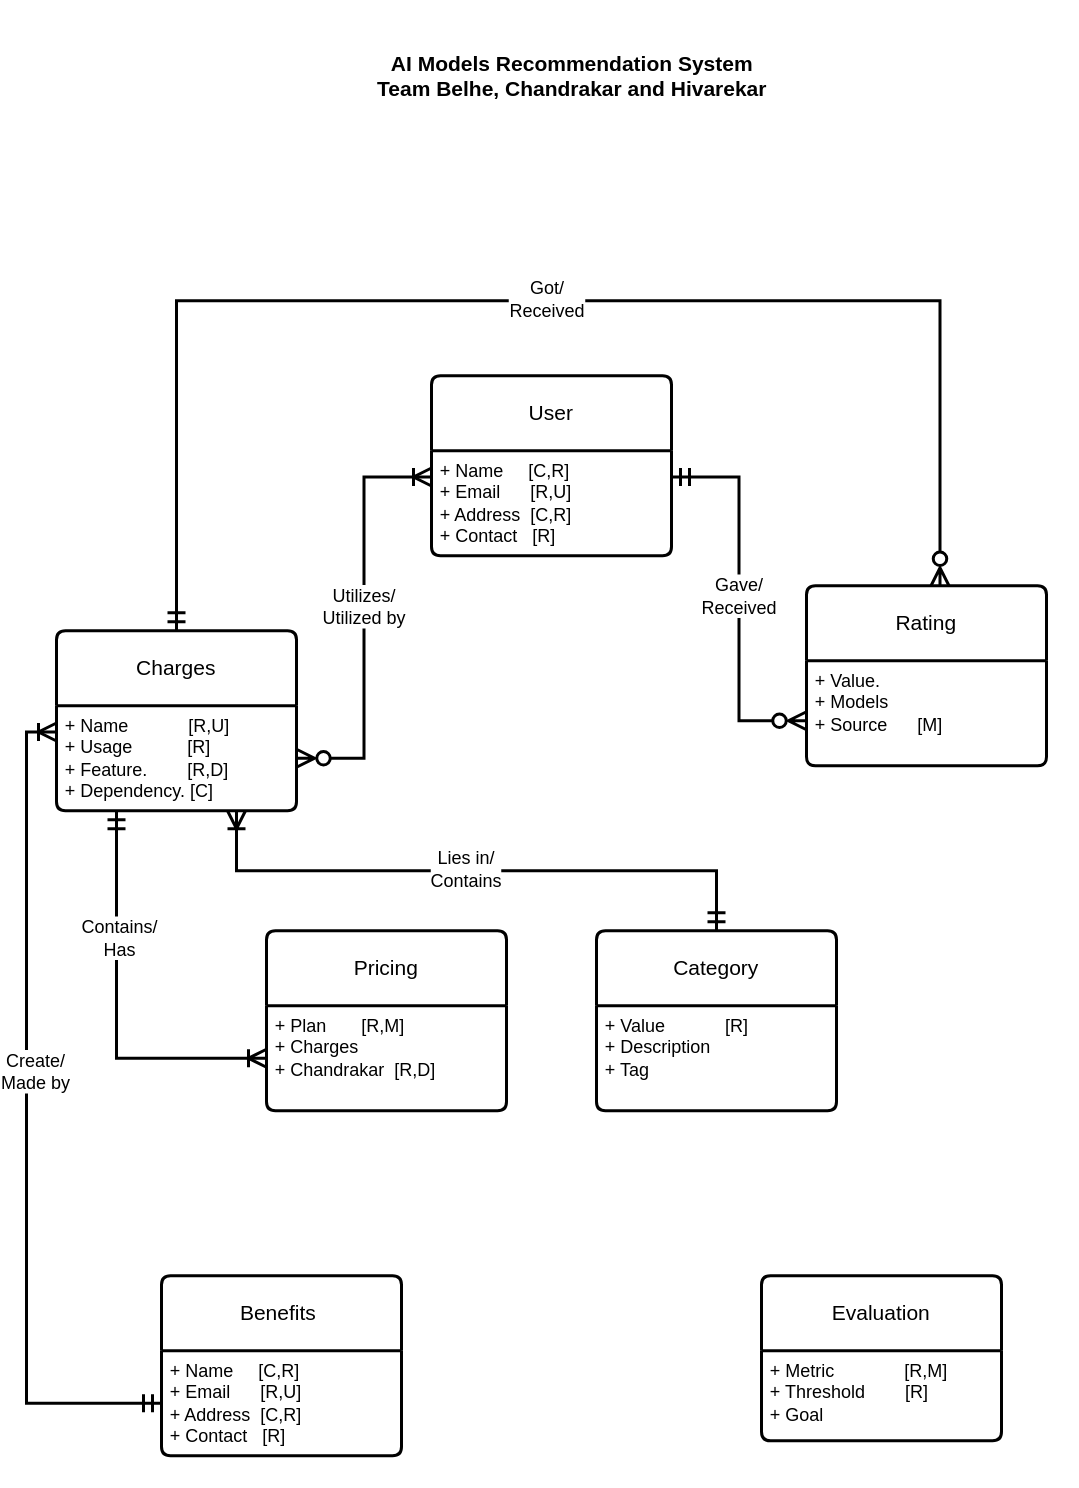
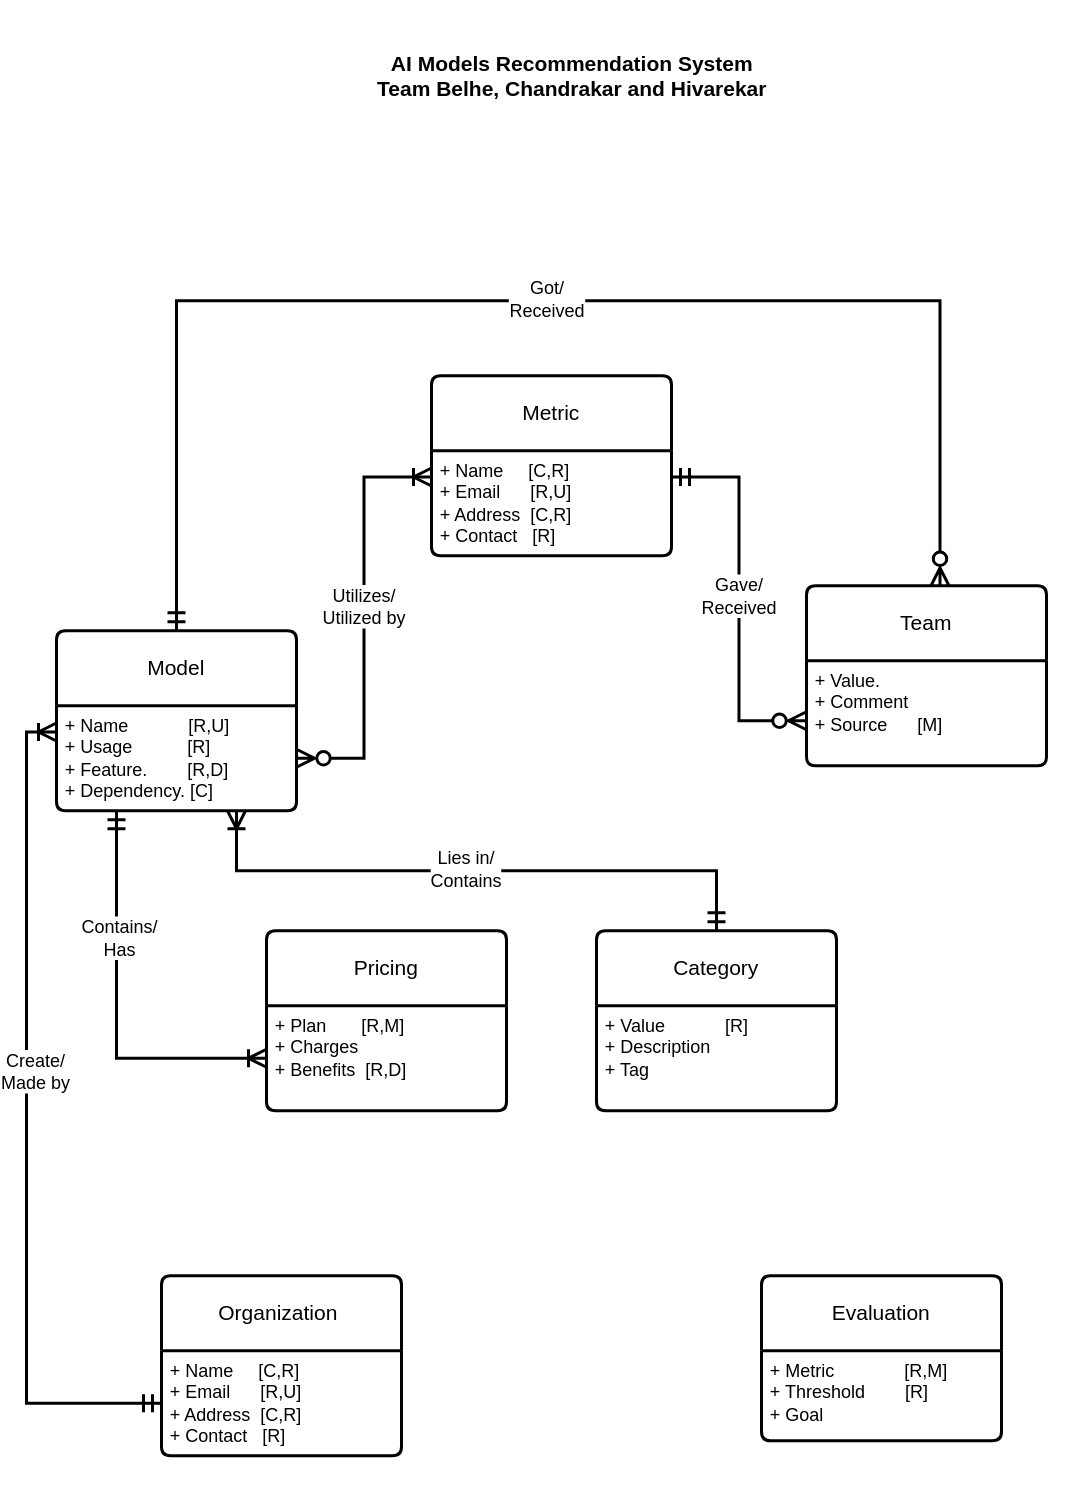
(551, 413) -> (551, 413)
(926, 623) -> (926, 623)
(176, 668) -> (176, 668)
(892, 704) -> (892, 704)
(364, 1049) -> (352, 1049)
(281, 1313) -> (281, 1313)
